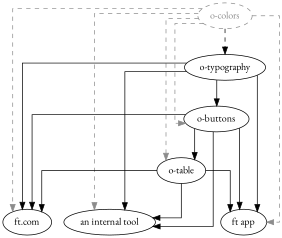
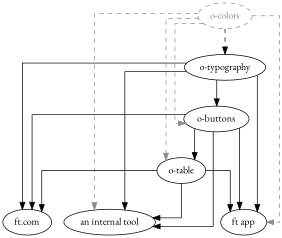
(13, 12) -> none
